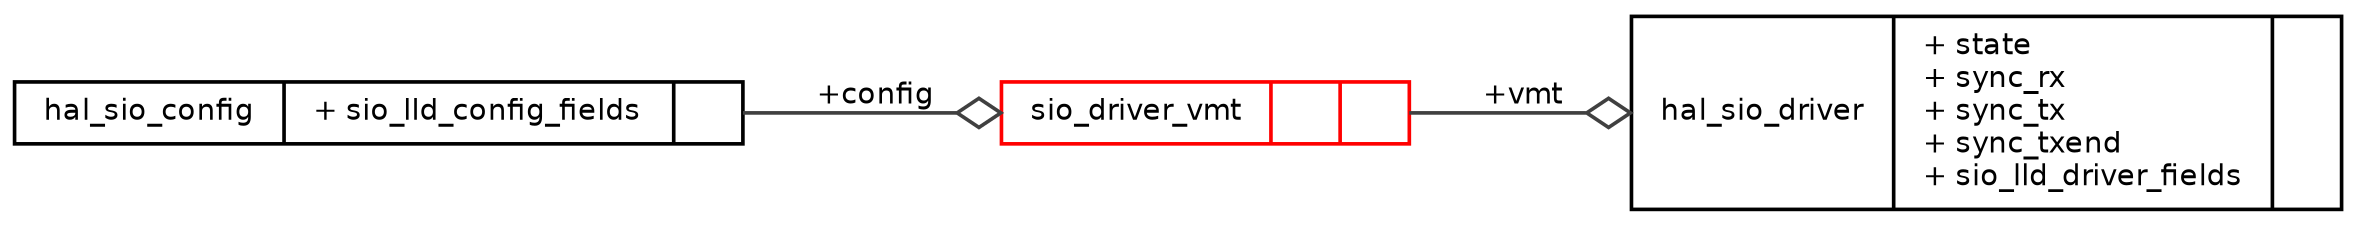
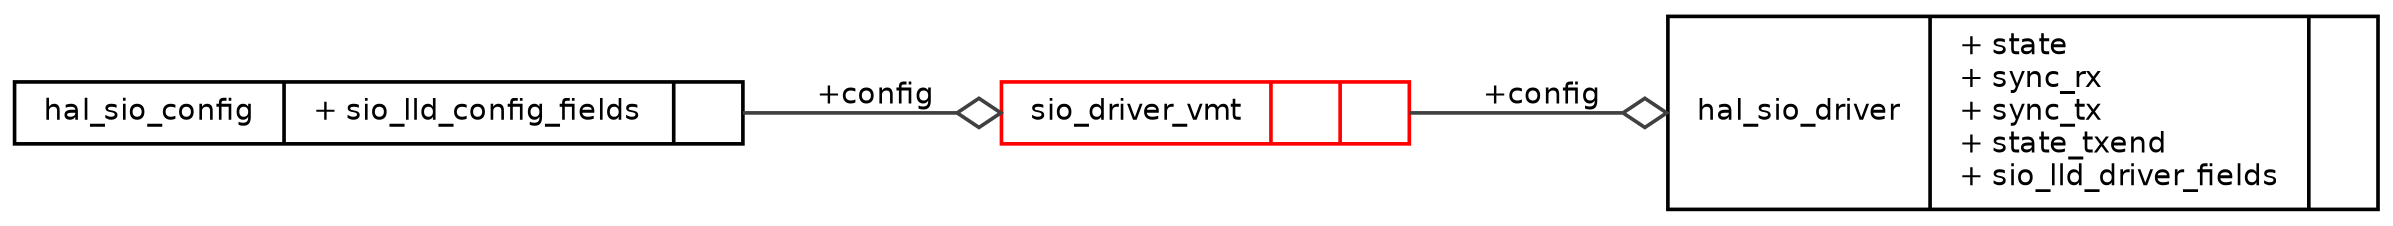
(1520, 97) -> (1539, 97)
(2023, 144) -> (2065, 144)
